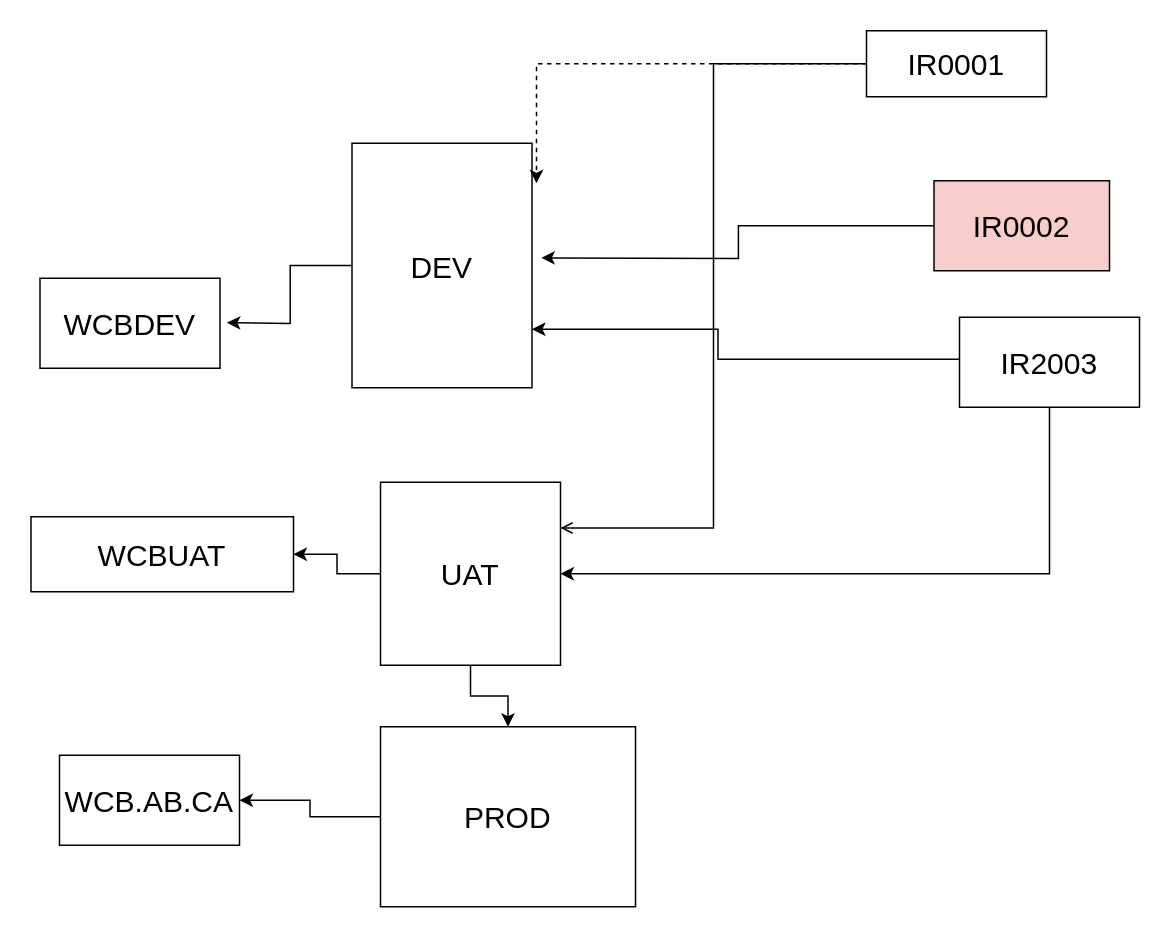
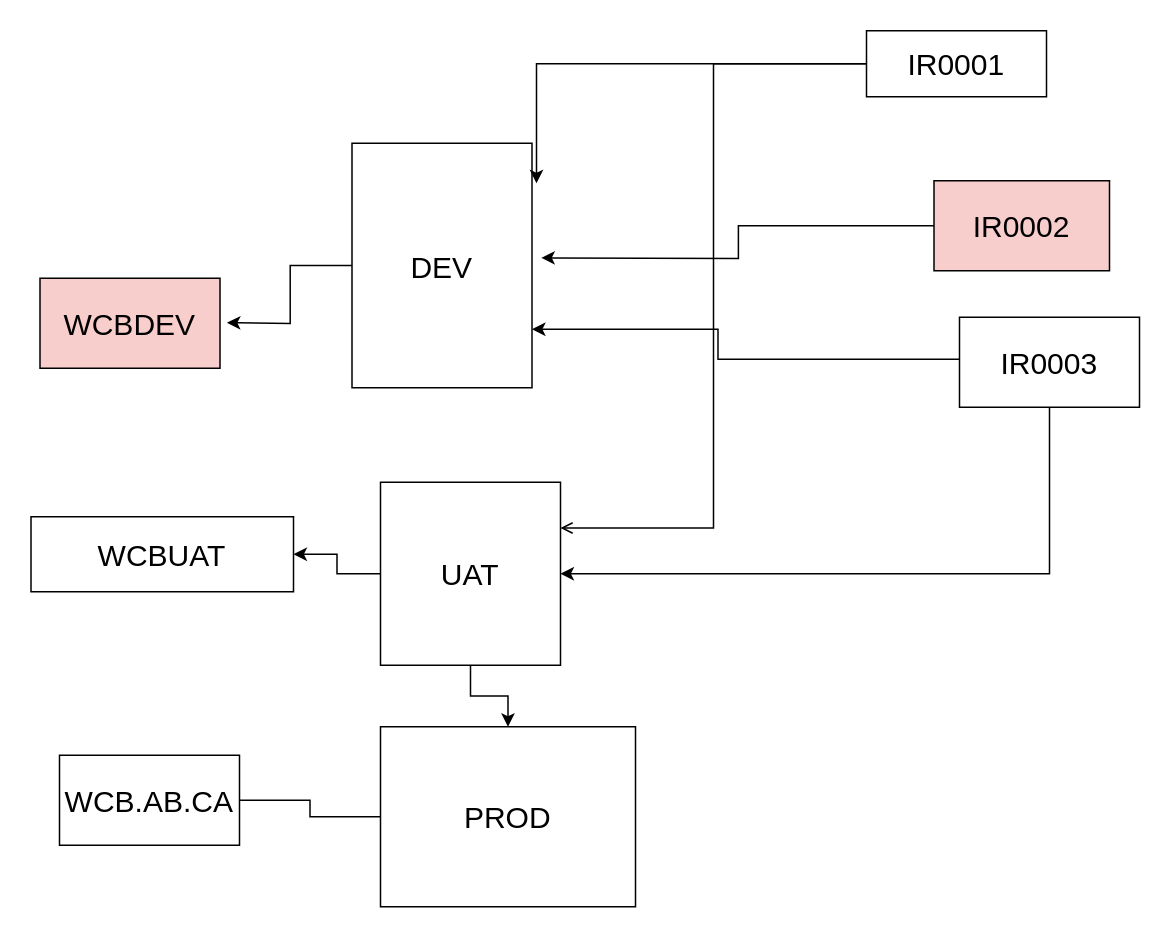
(568, 64) -> (568, 64)
(130, 323) -> (130, 323)
(1049, 362) -> (1049, 362)
(251, 800) -> (246, 800)
